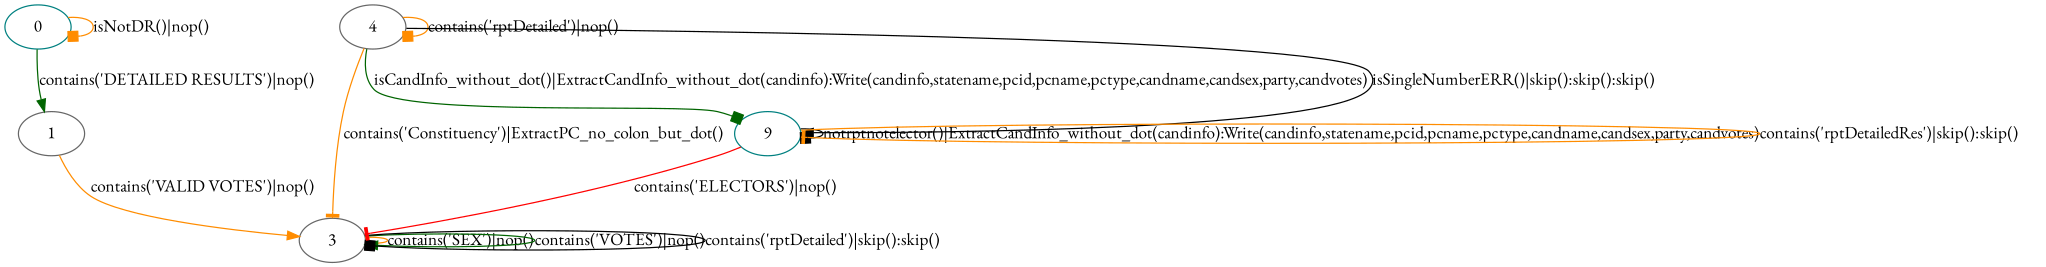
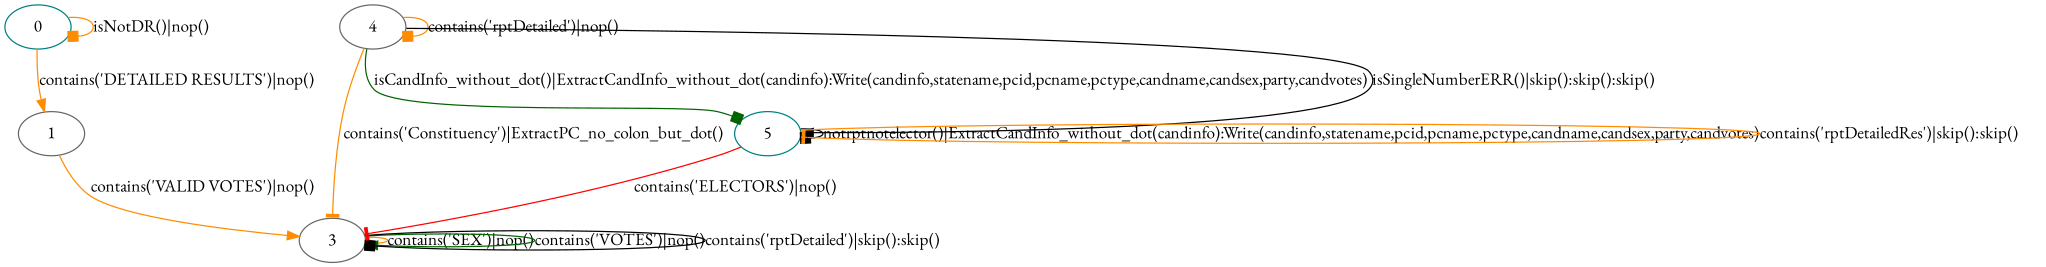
(38, 75) -> (38, 75)
(768, 134) -> (768, 134)
